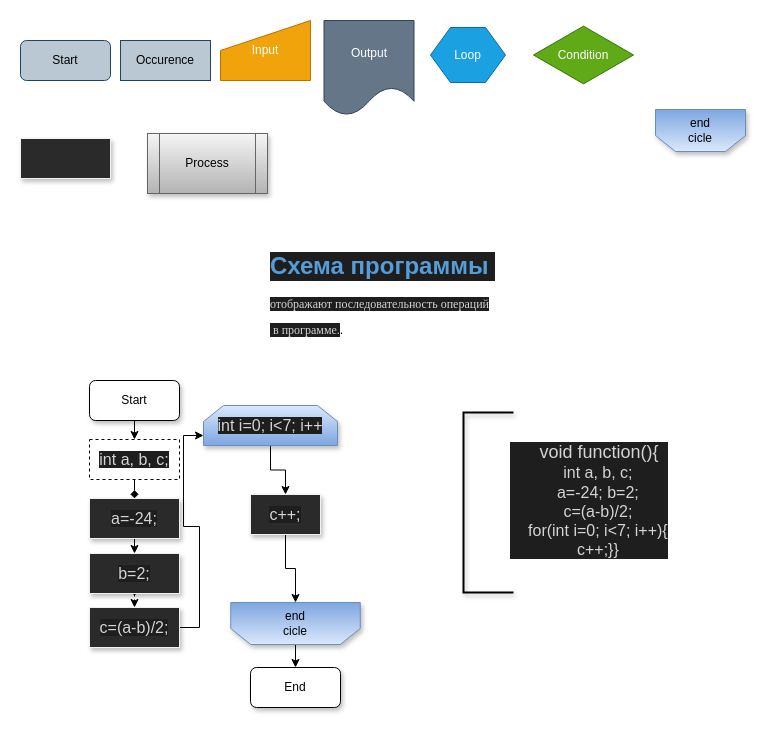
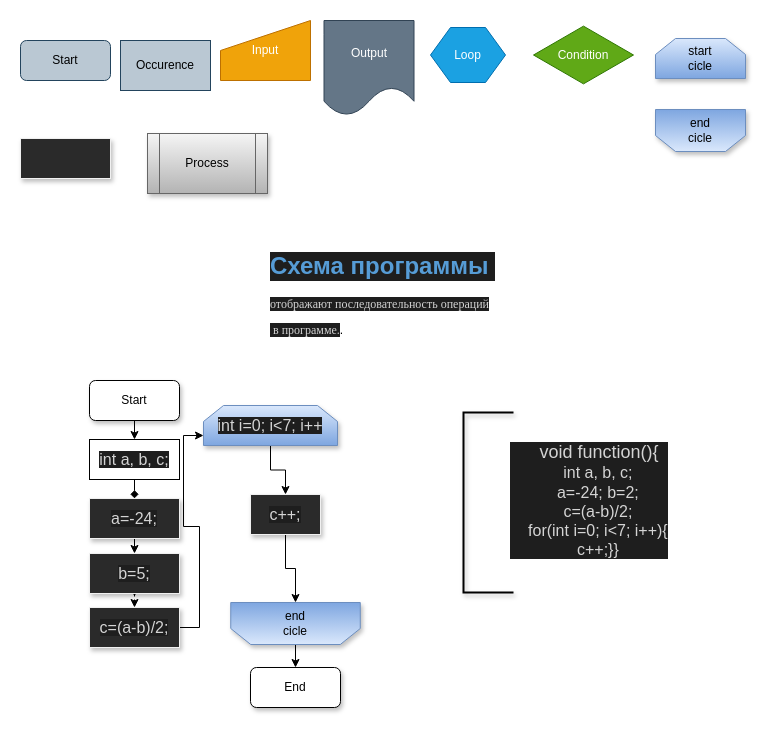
none -> (701, 59)
(166, 61) -> (166, 66)
(135, 460) -> (135, 460)
(135, 574) -> (135, 574)
